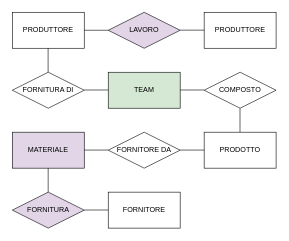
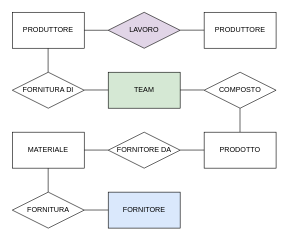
(48, 150) -> (48, 150)
(48, 210) -> (48, 210)
(144, 210) -> (144, 210)
